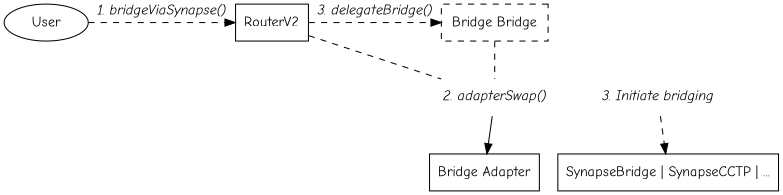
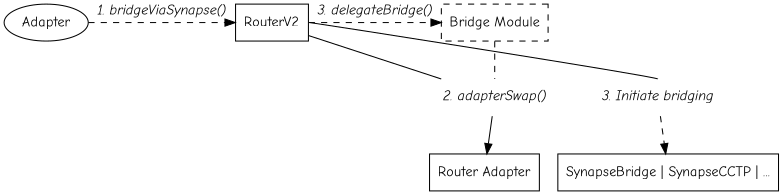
(46, 23) -> (46, 23)
(495, 23) -> (495, 23)
none -> (484, 50)
(375, 57) -> (375, 57)
(484, 172) -> (484, 172)
